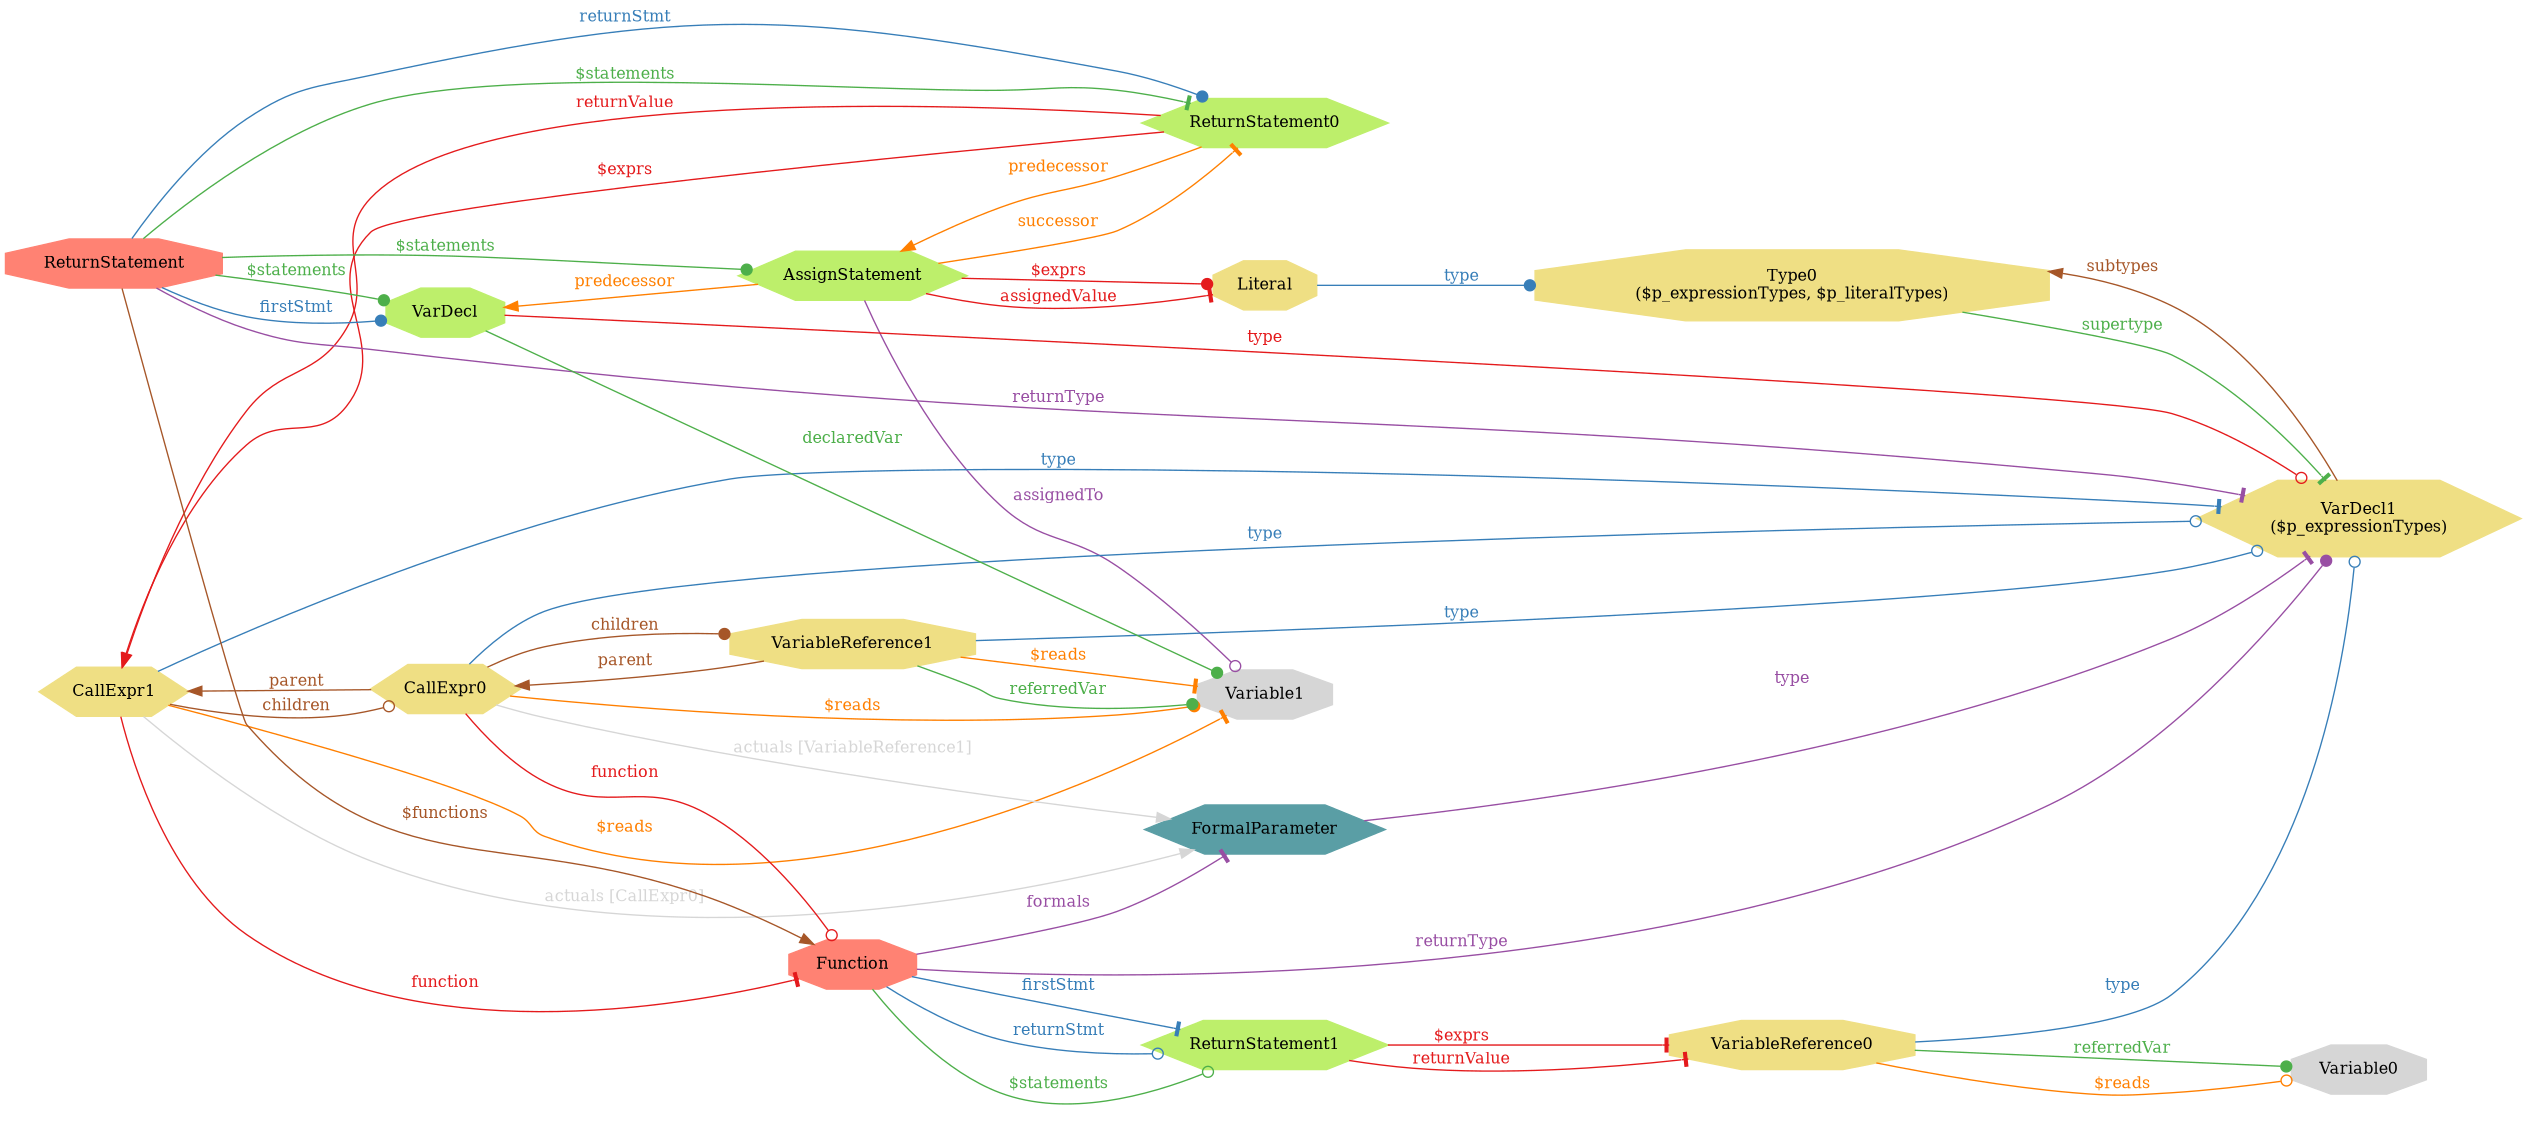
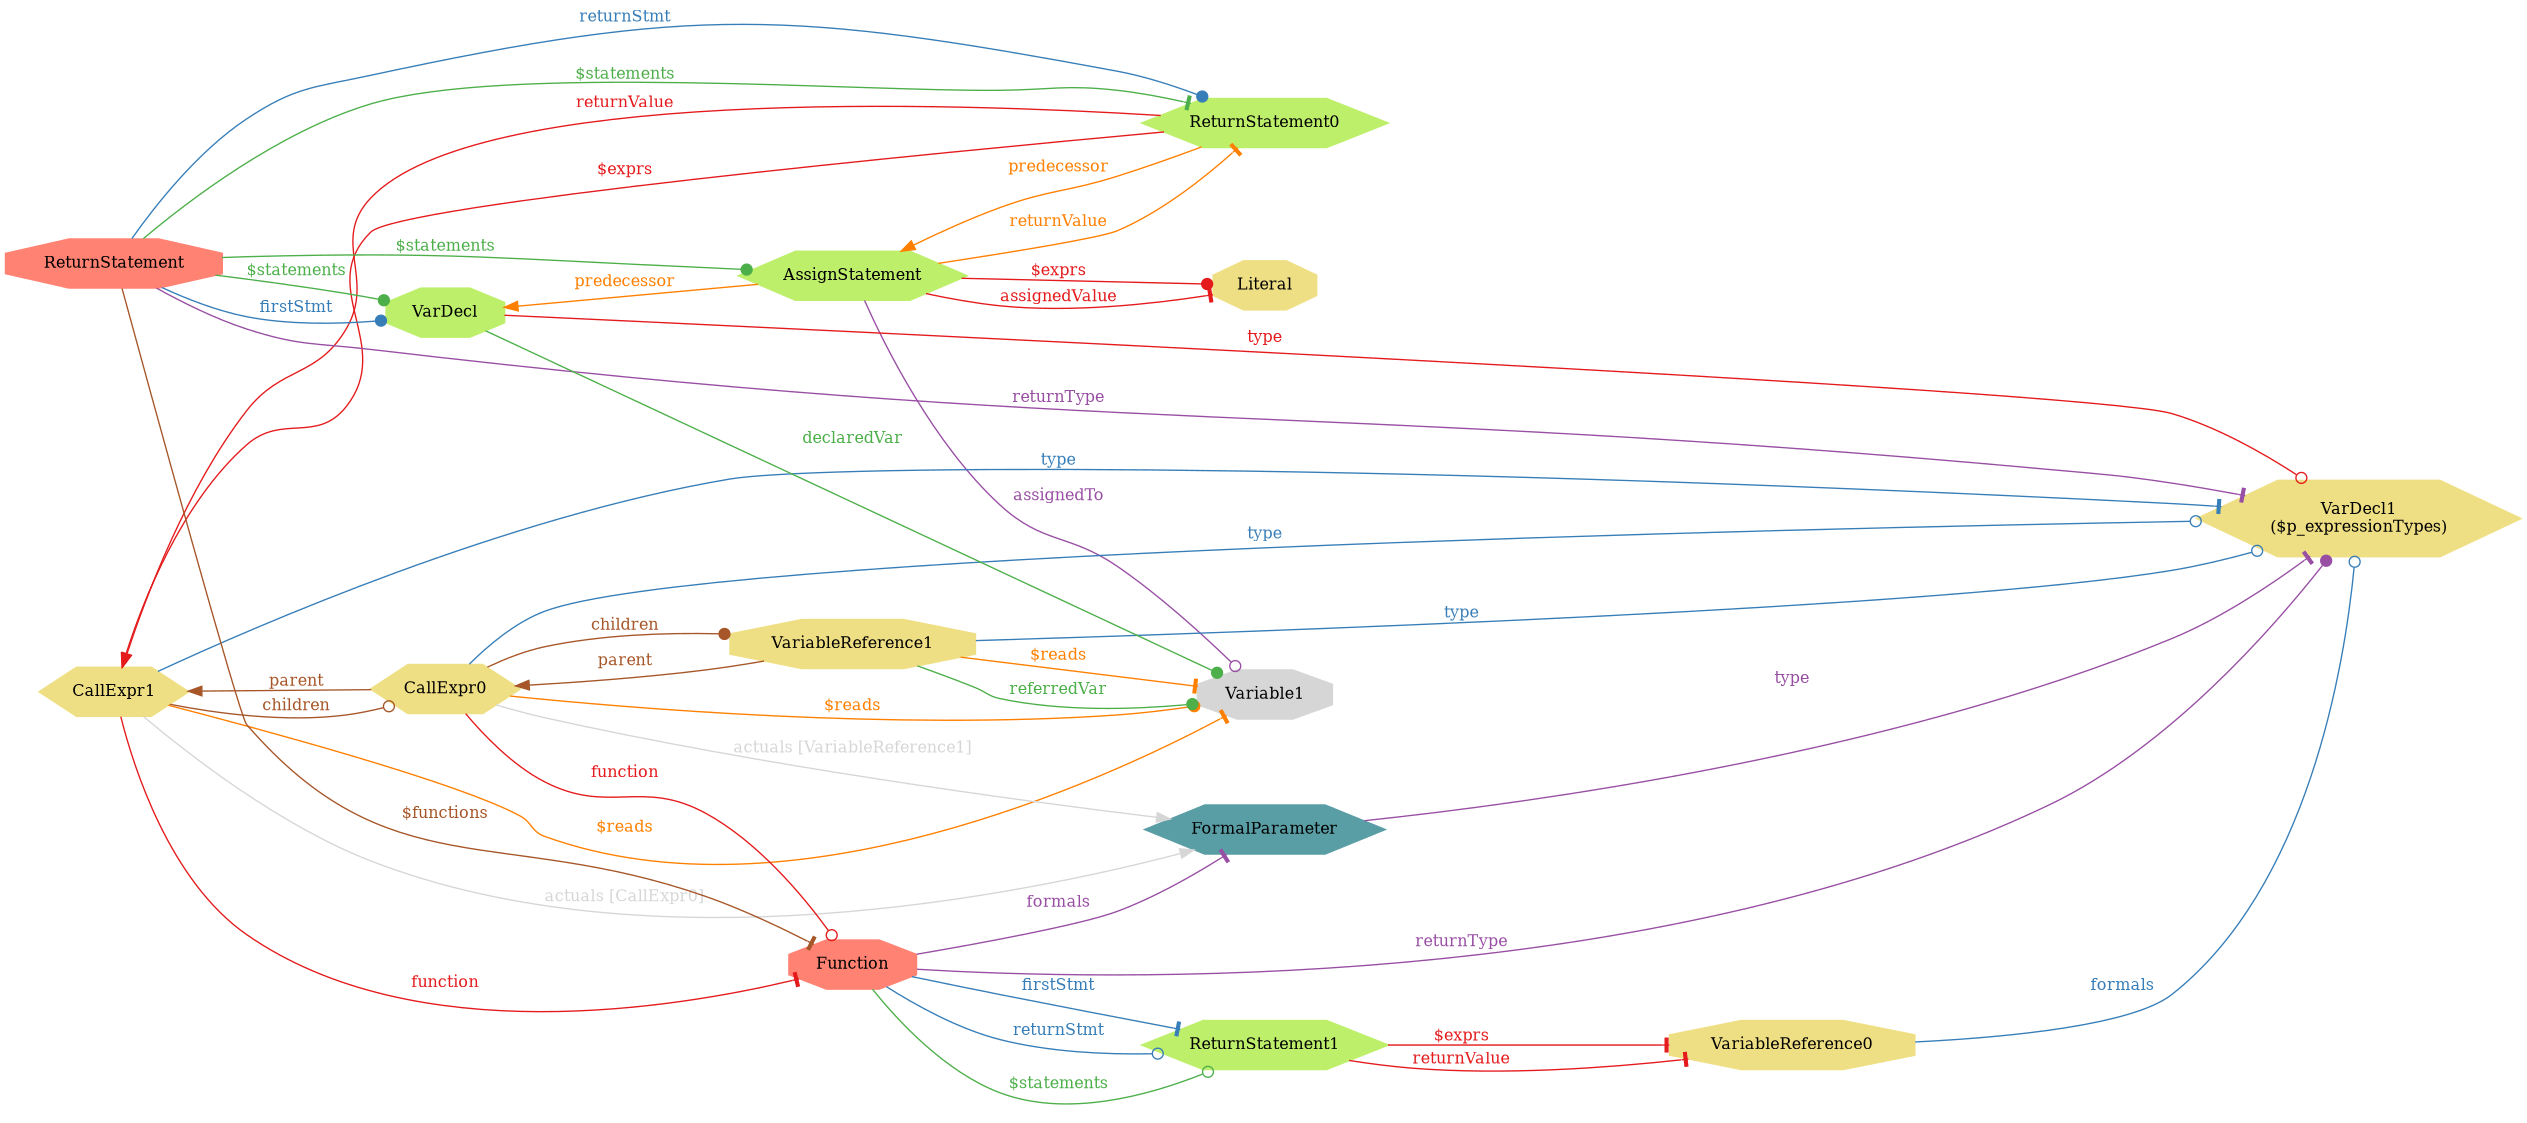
(1059, 222) -> (1059, 222)
(1792, 285) -> none
(304, 780) -> (304, 780)
(2123, 986) -> (2123, 986)
(2359, 1070) -> none
